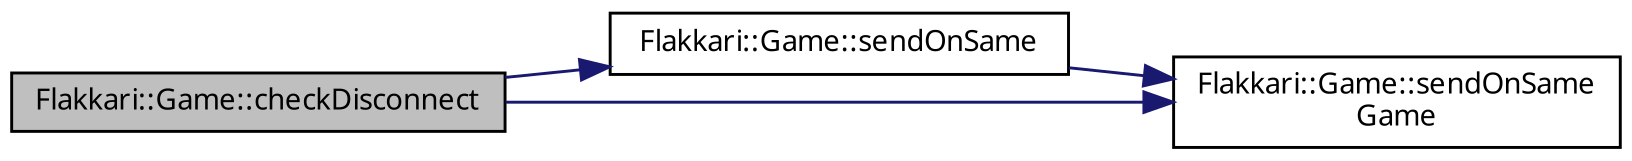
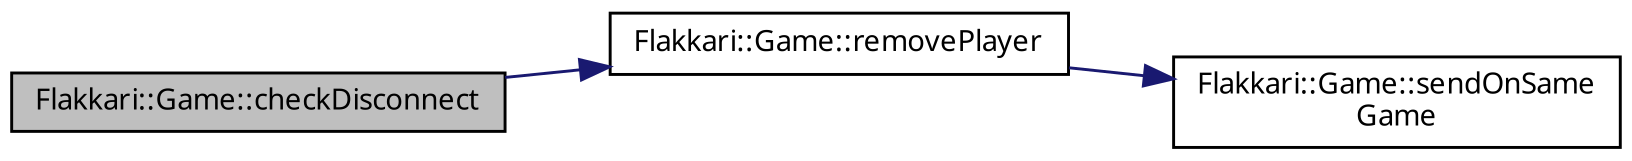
(839, 44) -> (839, 44)
(824, 102) -> none
